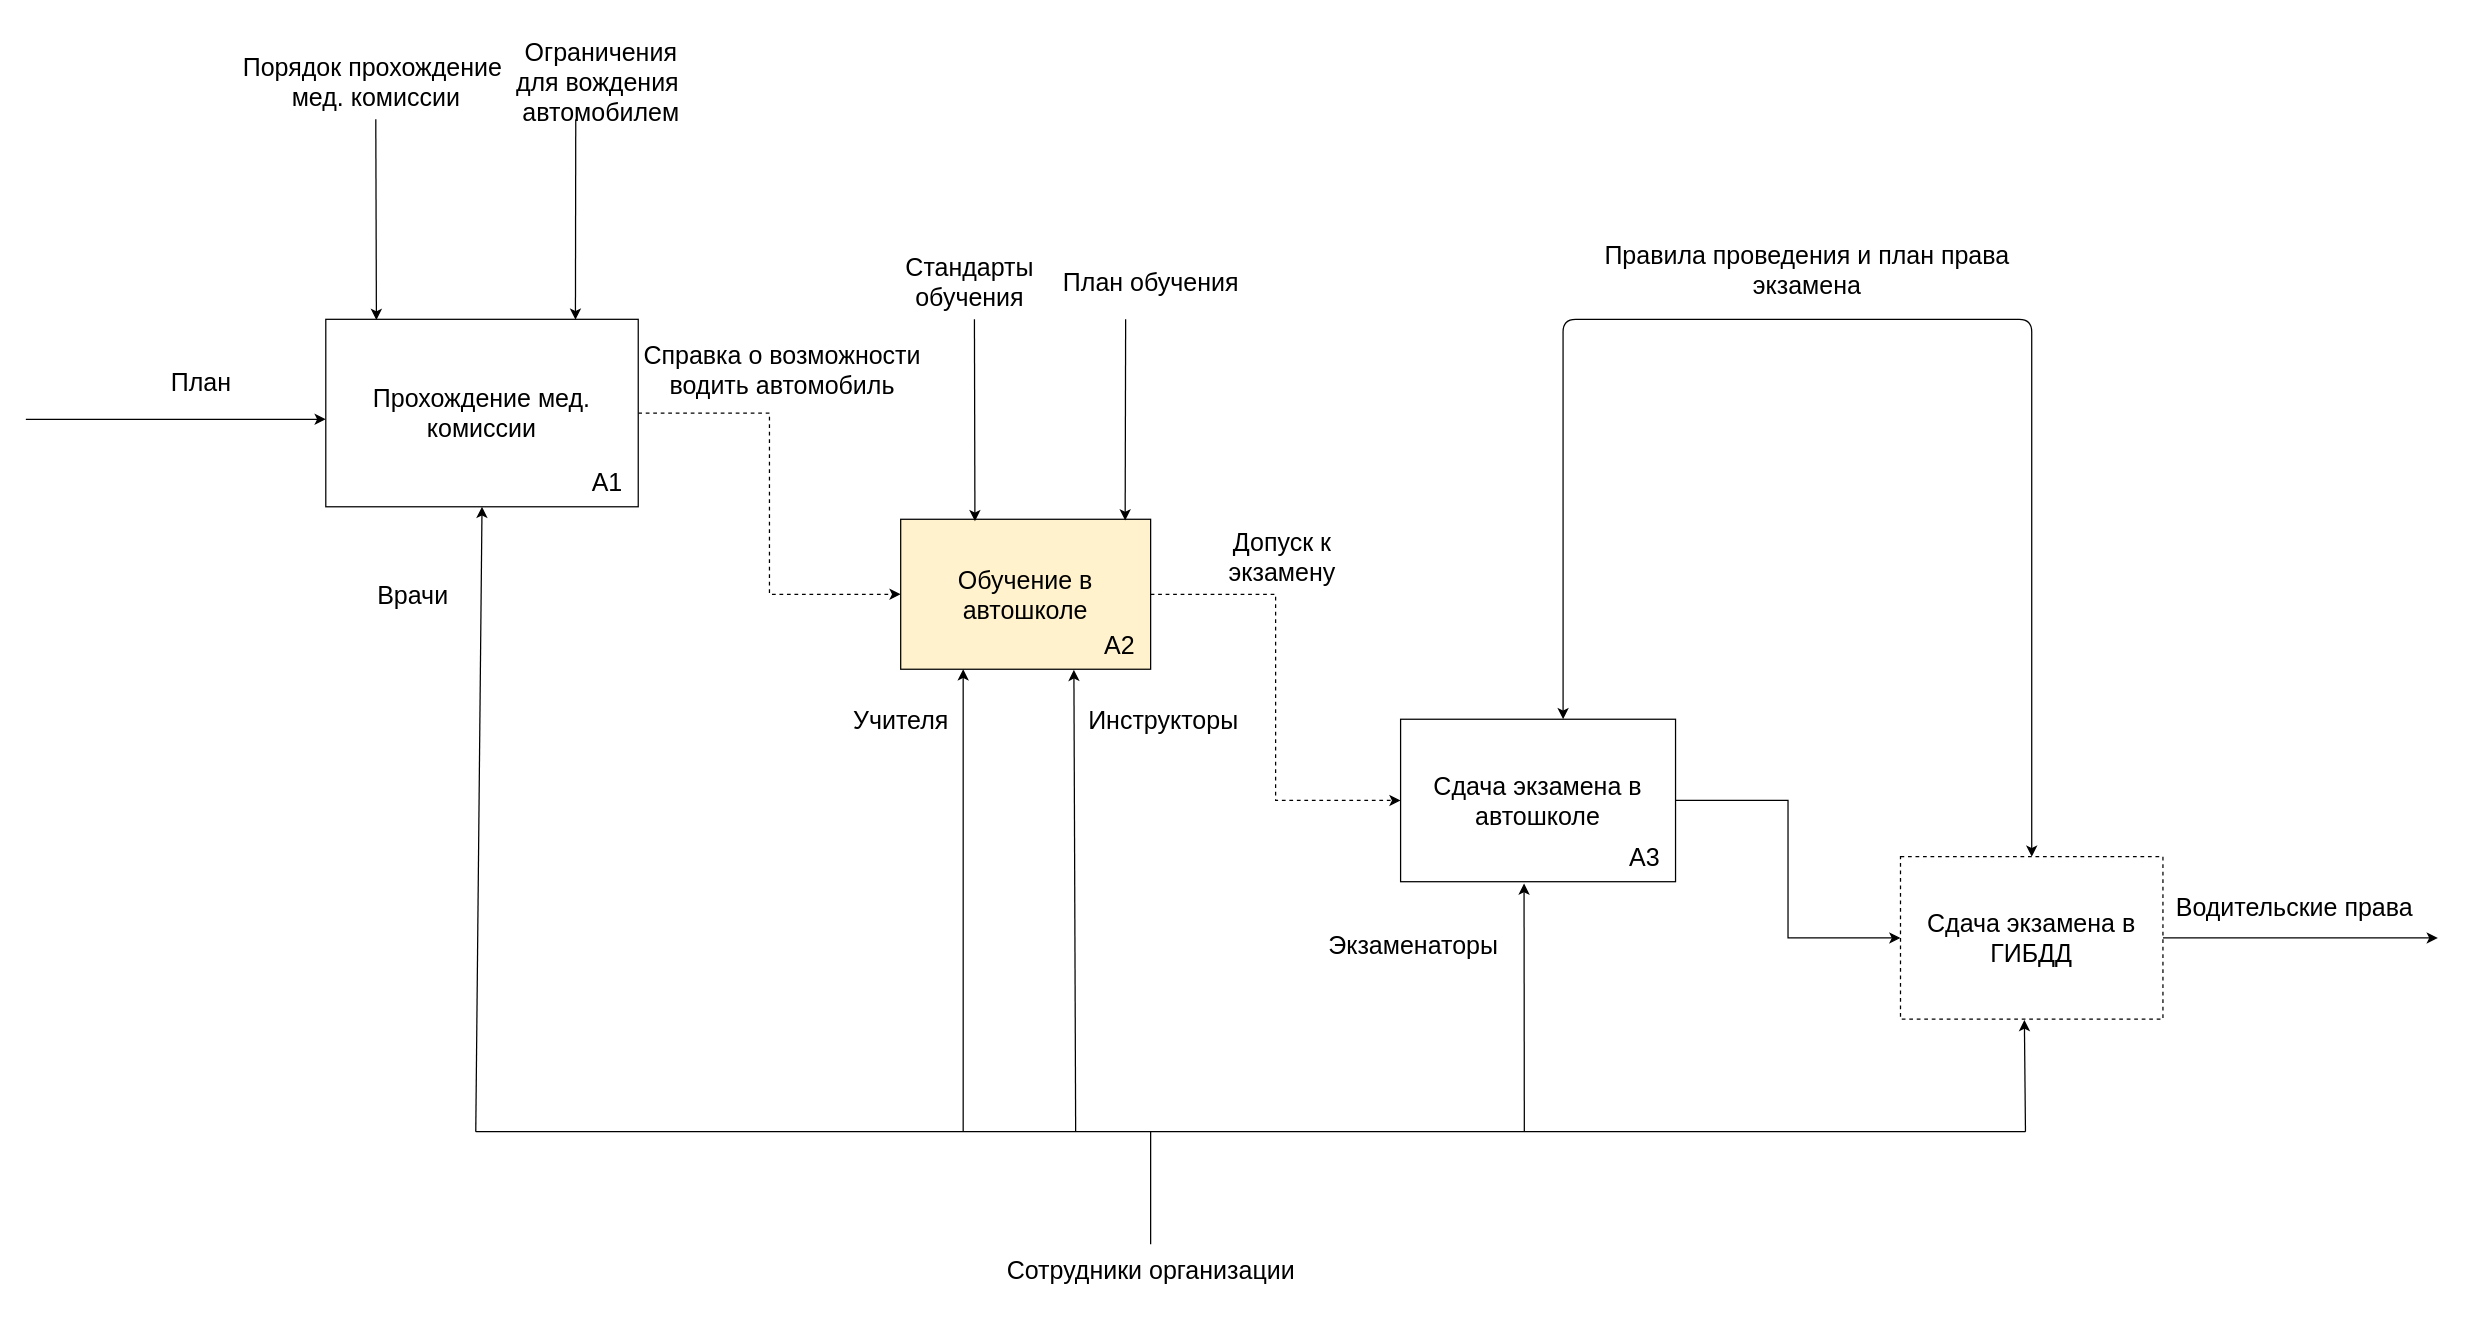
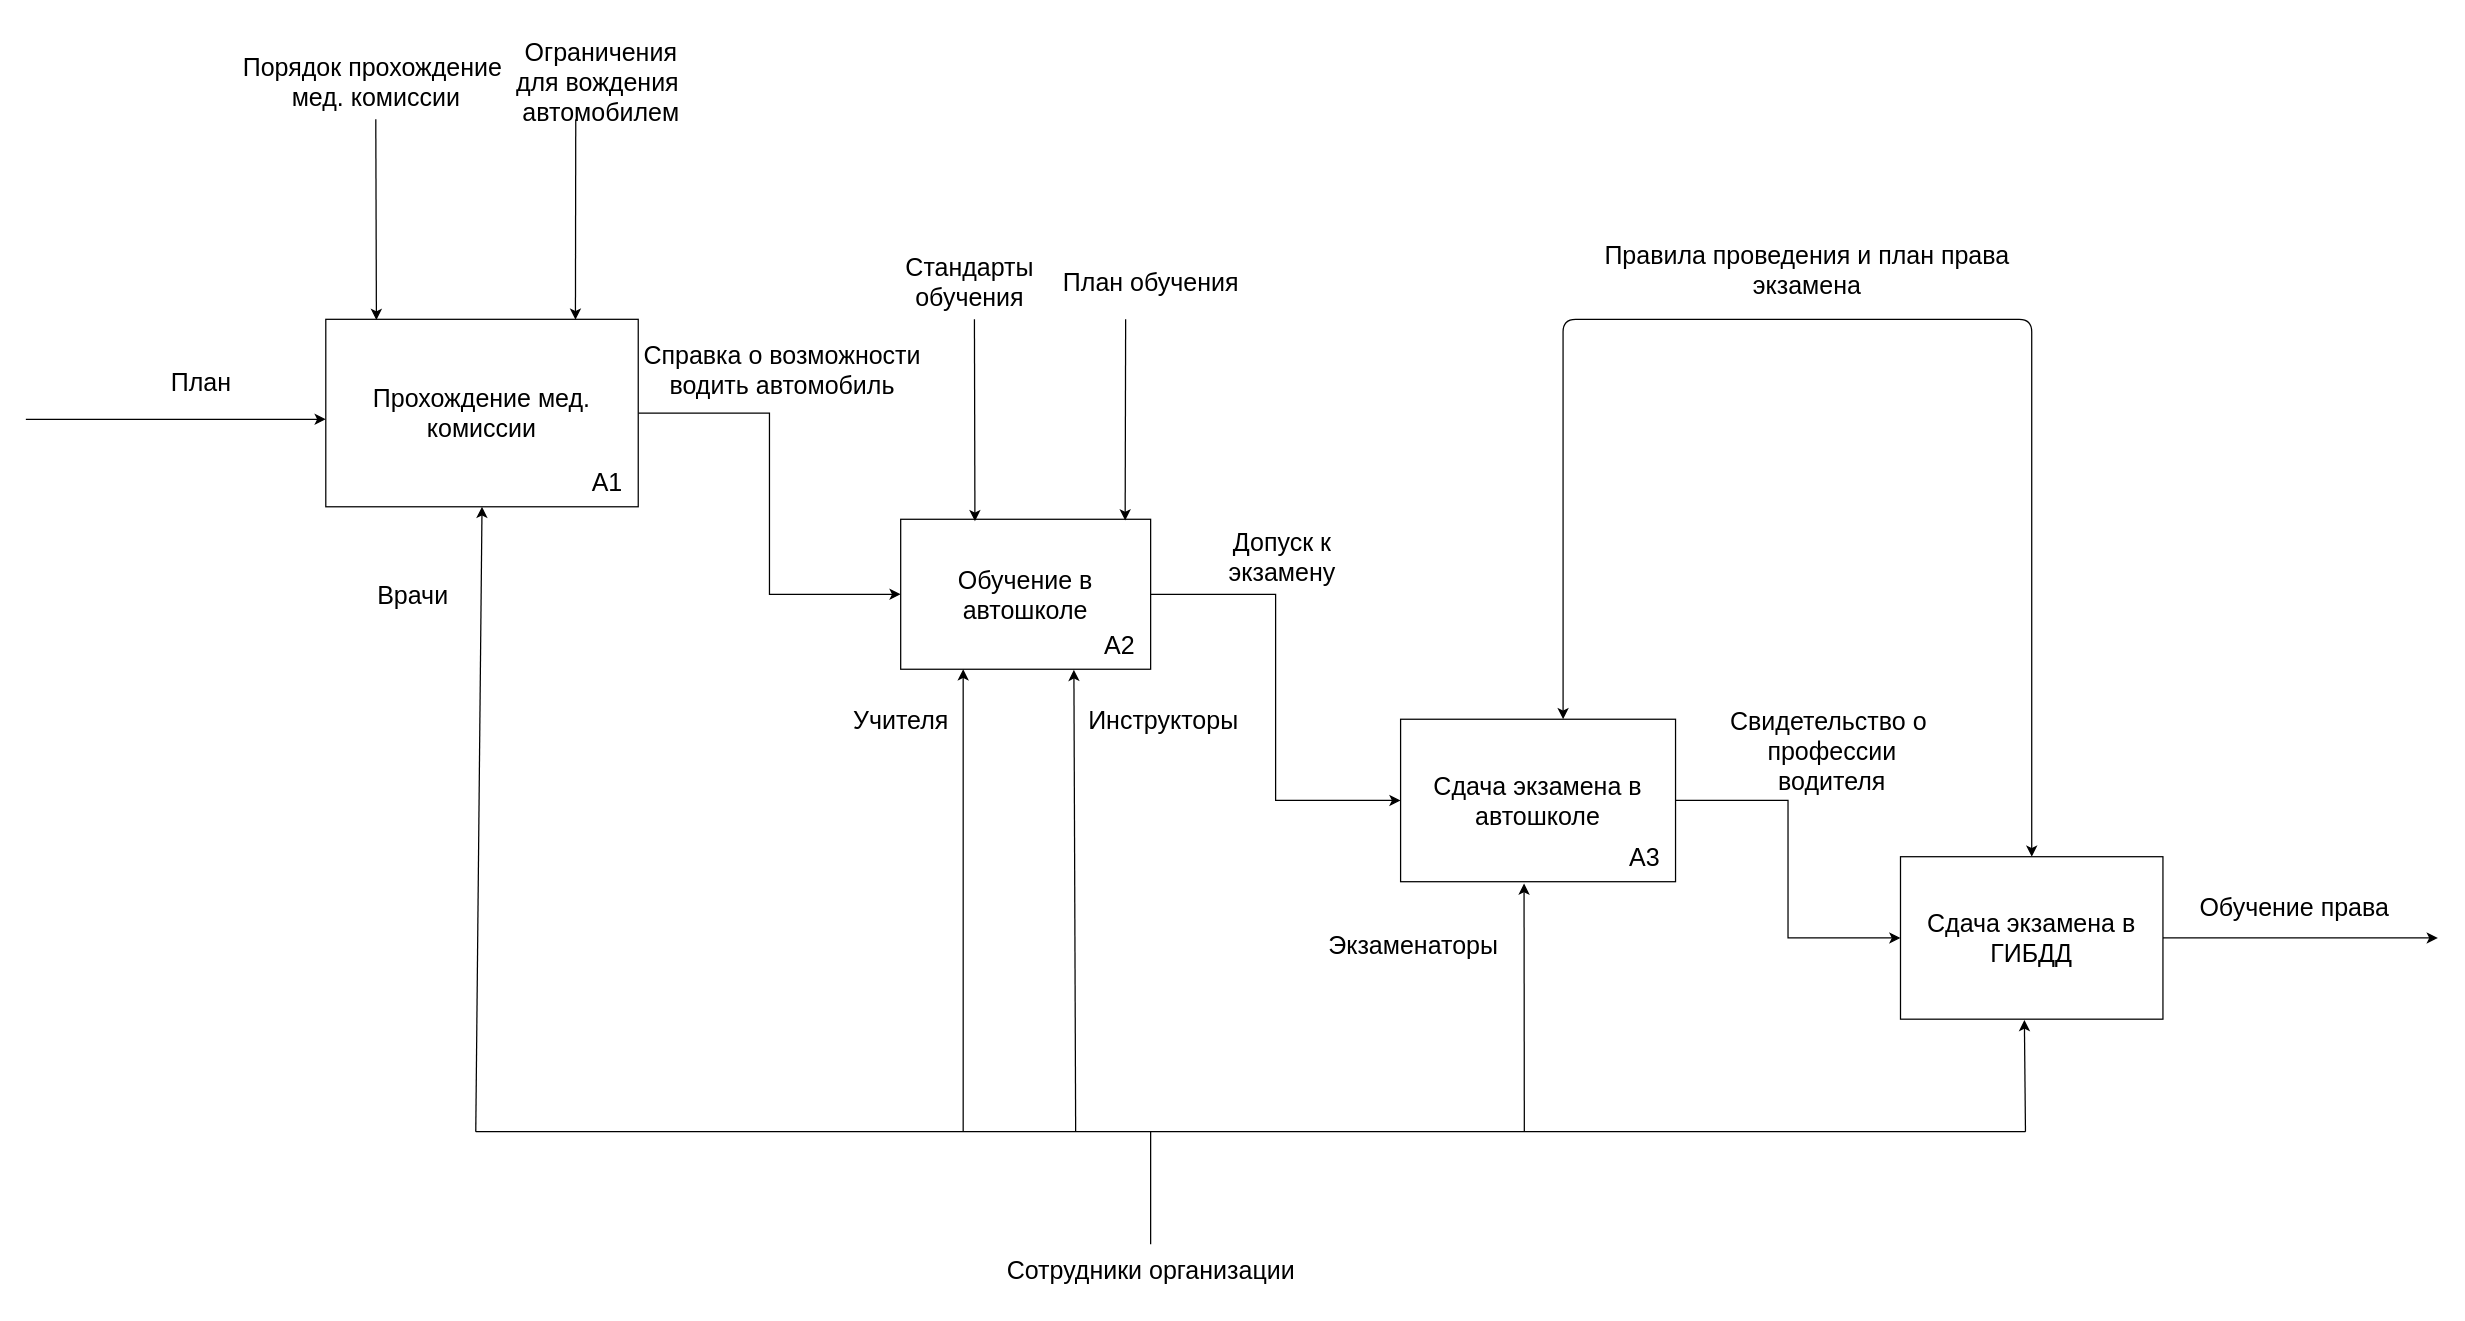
(769, 500) -> (769, 500)
(1026, 594) -> (1026, 594)
(1276, 693) -> (1276, 693)
none -> (1832, 751)
(2295, 907) -> (2295, 907)
(2032, 938) -> (2032, 938)
